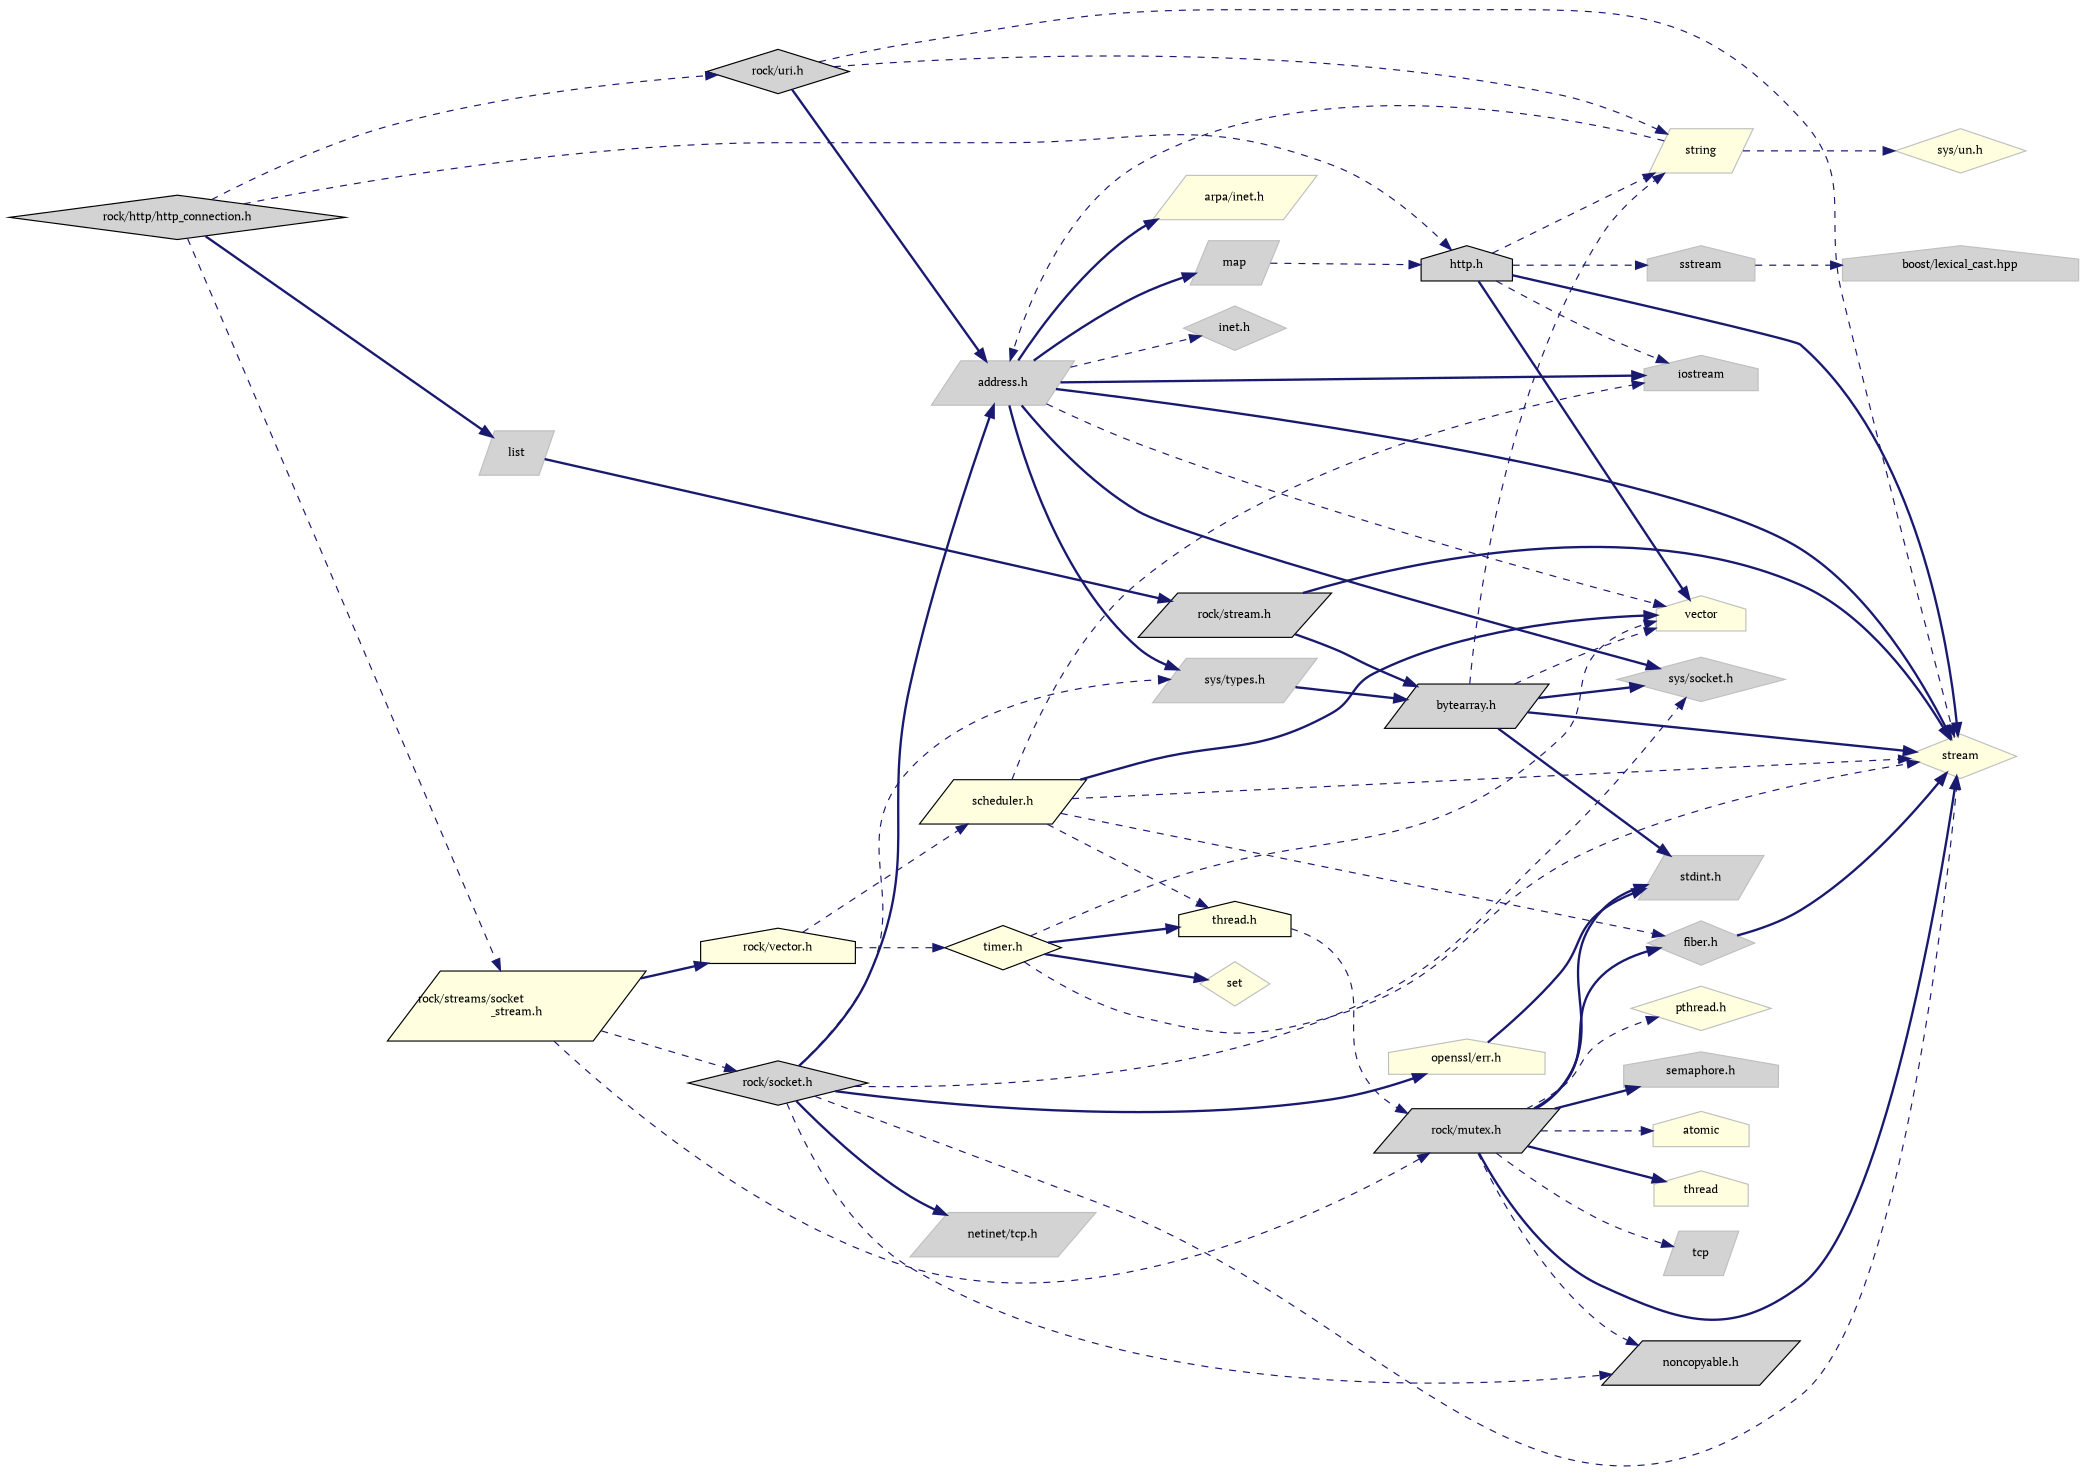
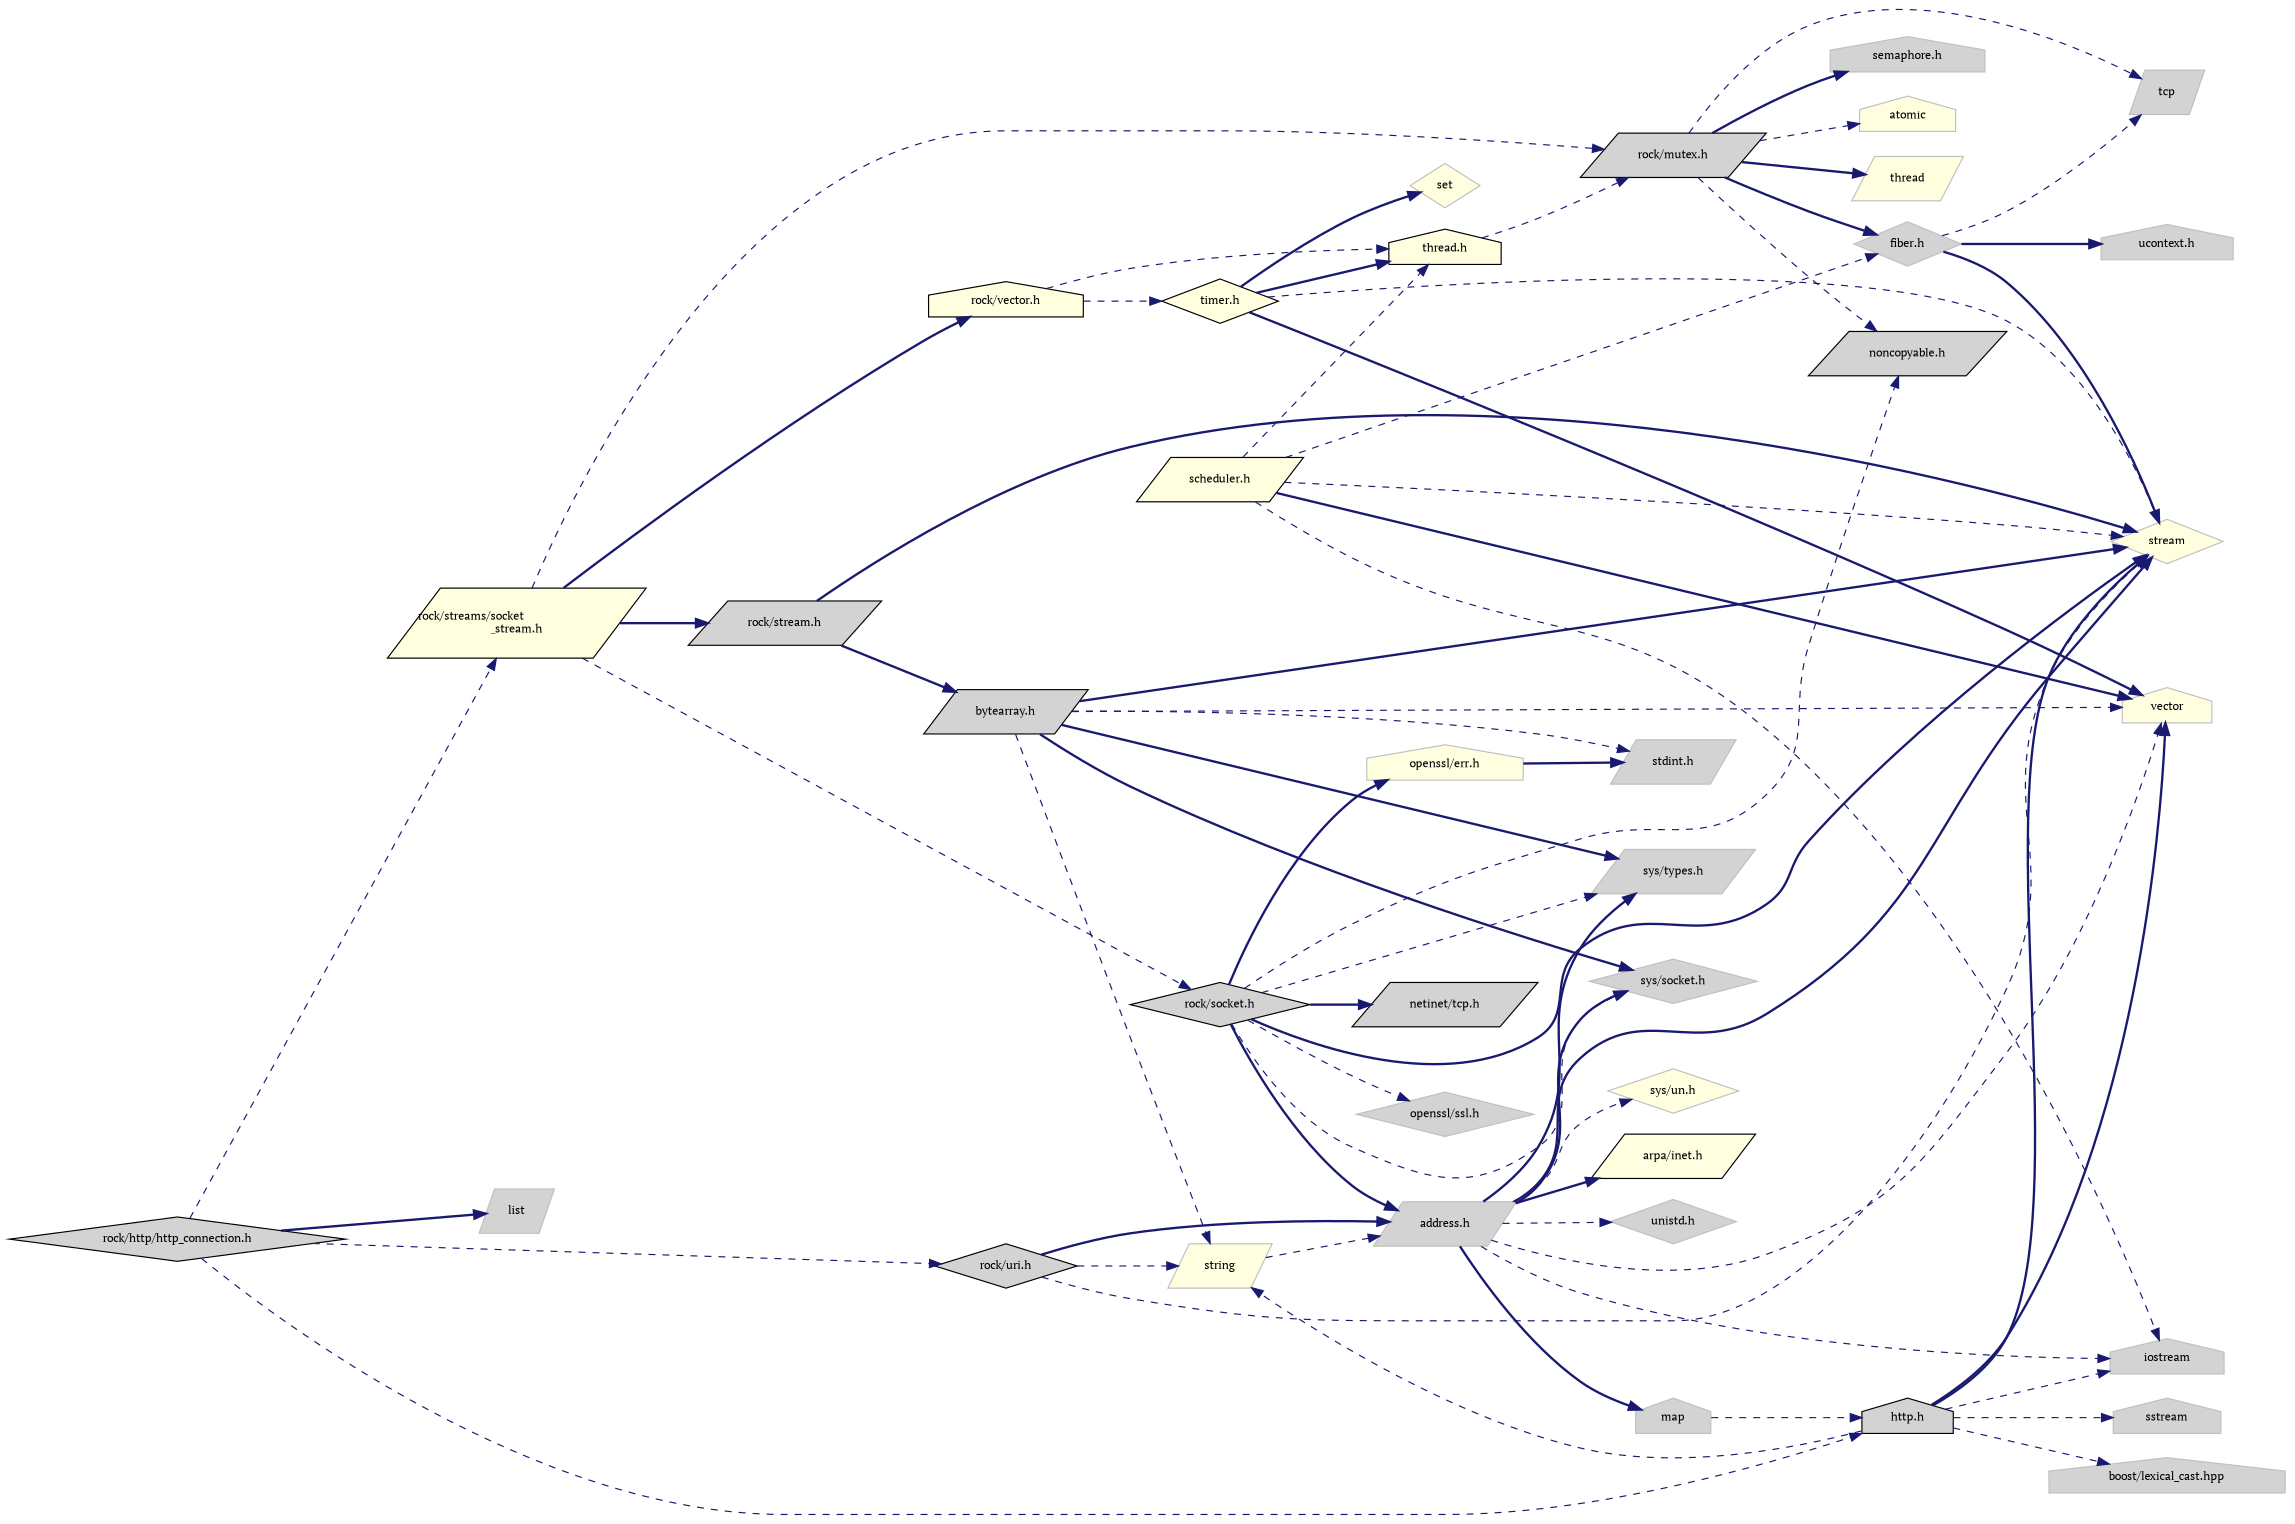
(1813, 151) -> (1567, 1137)
none -> (2043, 190)
(1235, 198) -> (1673, 1156)
none -> (2167, 244)
(1235, 263) -> (1673, 1418)
(1793, 265) -> (2026, 1445)
(1235, 328) -> (1673, 1222)
(1346, 379) -> (1782, 1335)
(852, 529) -> (658, 623)
(1342, 692) -> (1334, 790)
(1579, 788) -> (1346, 718)
(1377, 835) -> (1693, 494)
(873, 887) -> (1210, 258)
(1579, 995) -> none
(1701, 1008) -> none
none -> (1445, 1114)
(1701, 1190) -> (1908, 179)
(1839, 1234) -> none
(1003, 1235) -> (1445, 1005)
(1590, 1460) -> (1726, 922)
